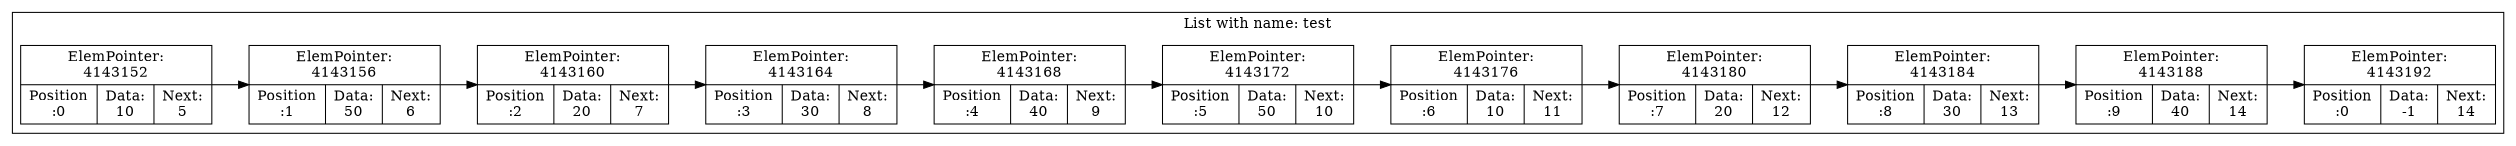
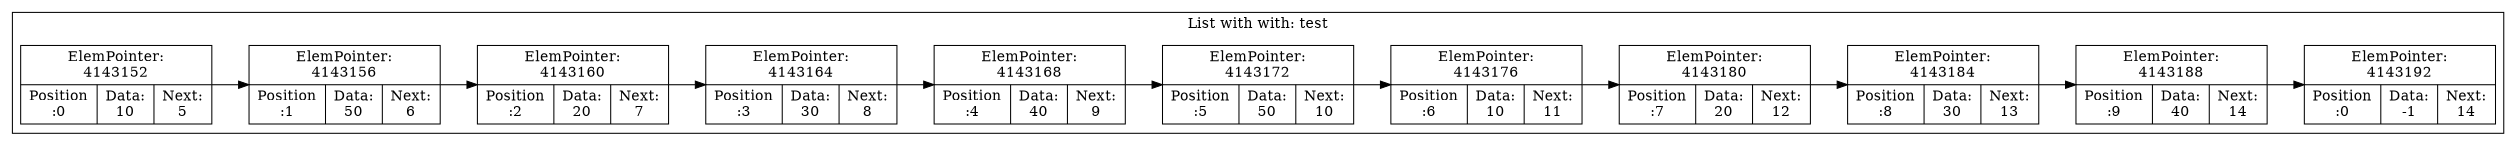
(1258, 24) -> (1258, 24)
